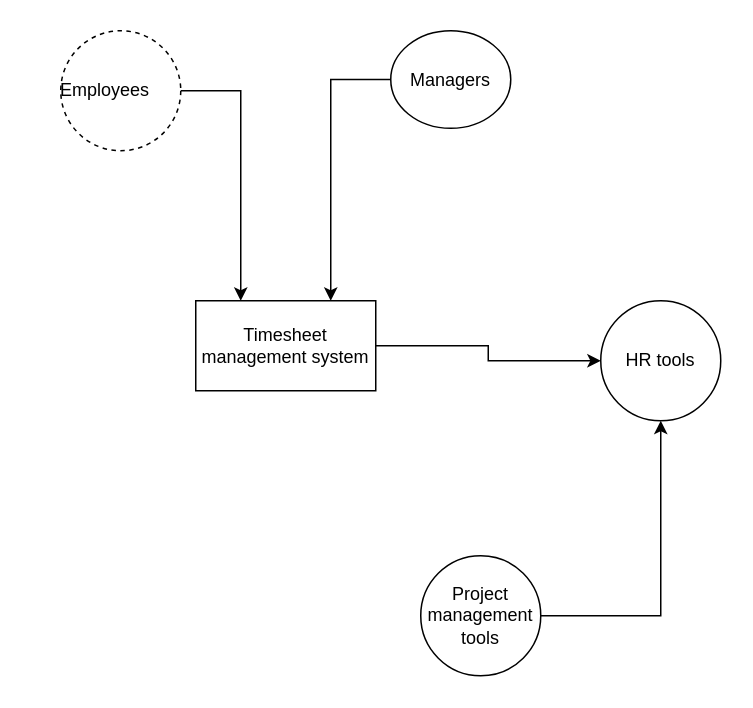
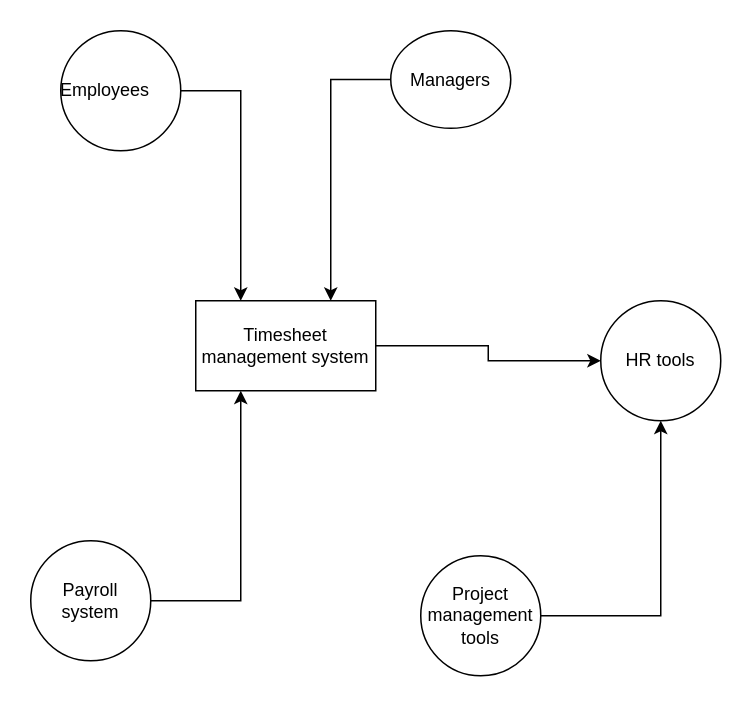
(121, 91) -> (121, 91)
none -> (241, 546)
none -> (91, 601)
